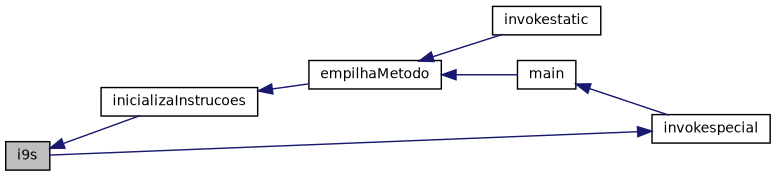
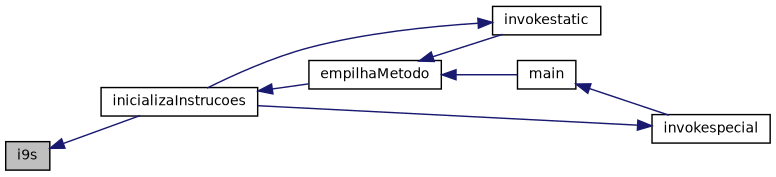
none -> (339, 41)
(344, 143) -> (447, 115)
